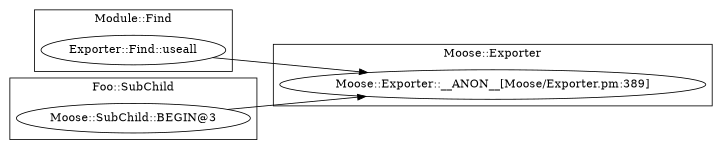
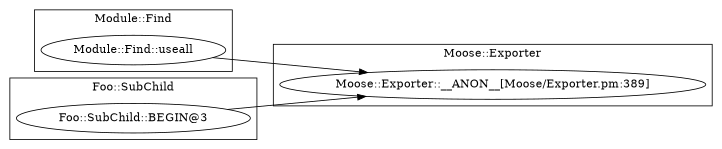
(133, 50) -> (133, 50)
(133, 118) -> (133, 118)
